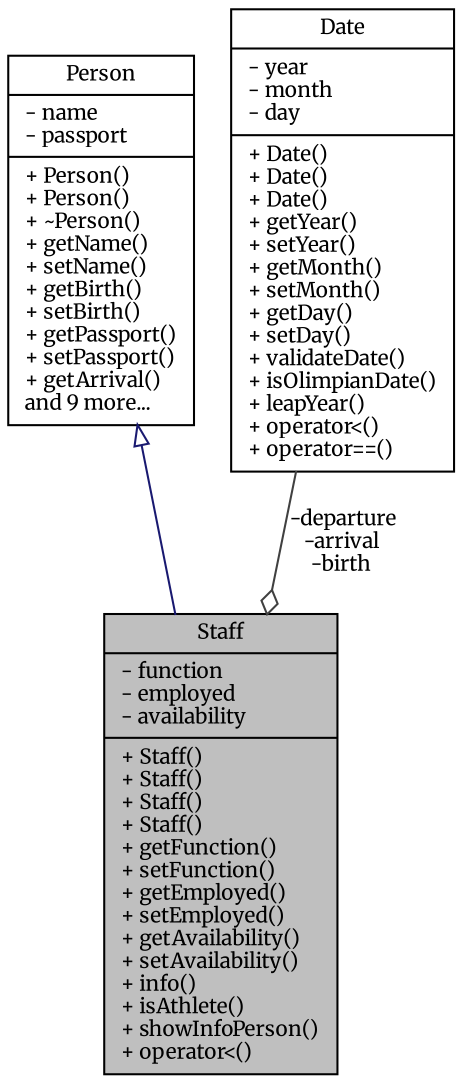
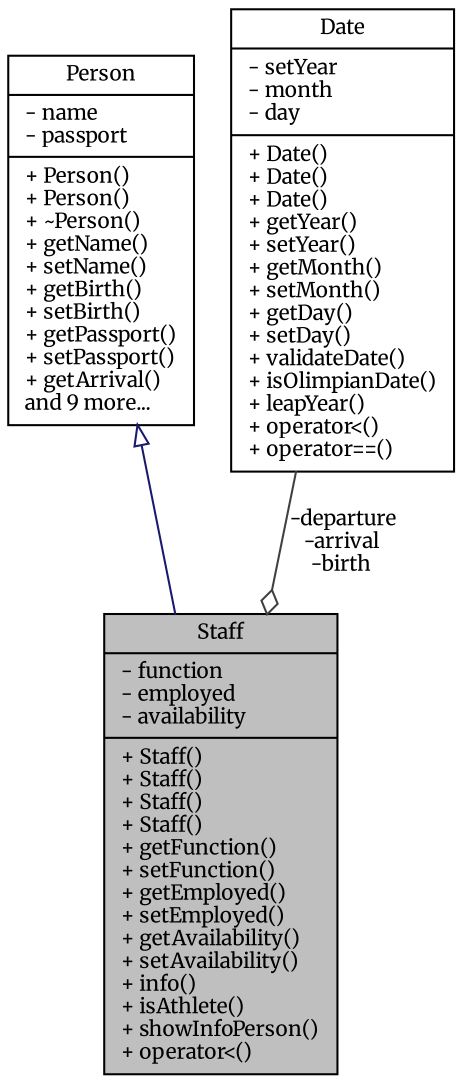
(279, 68) -> (293, 68)
